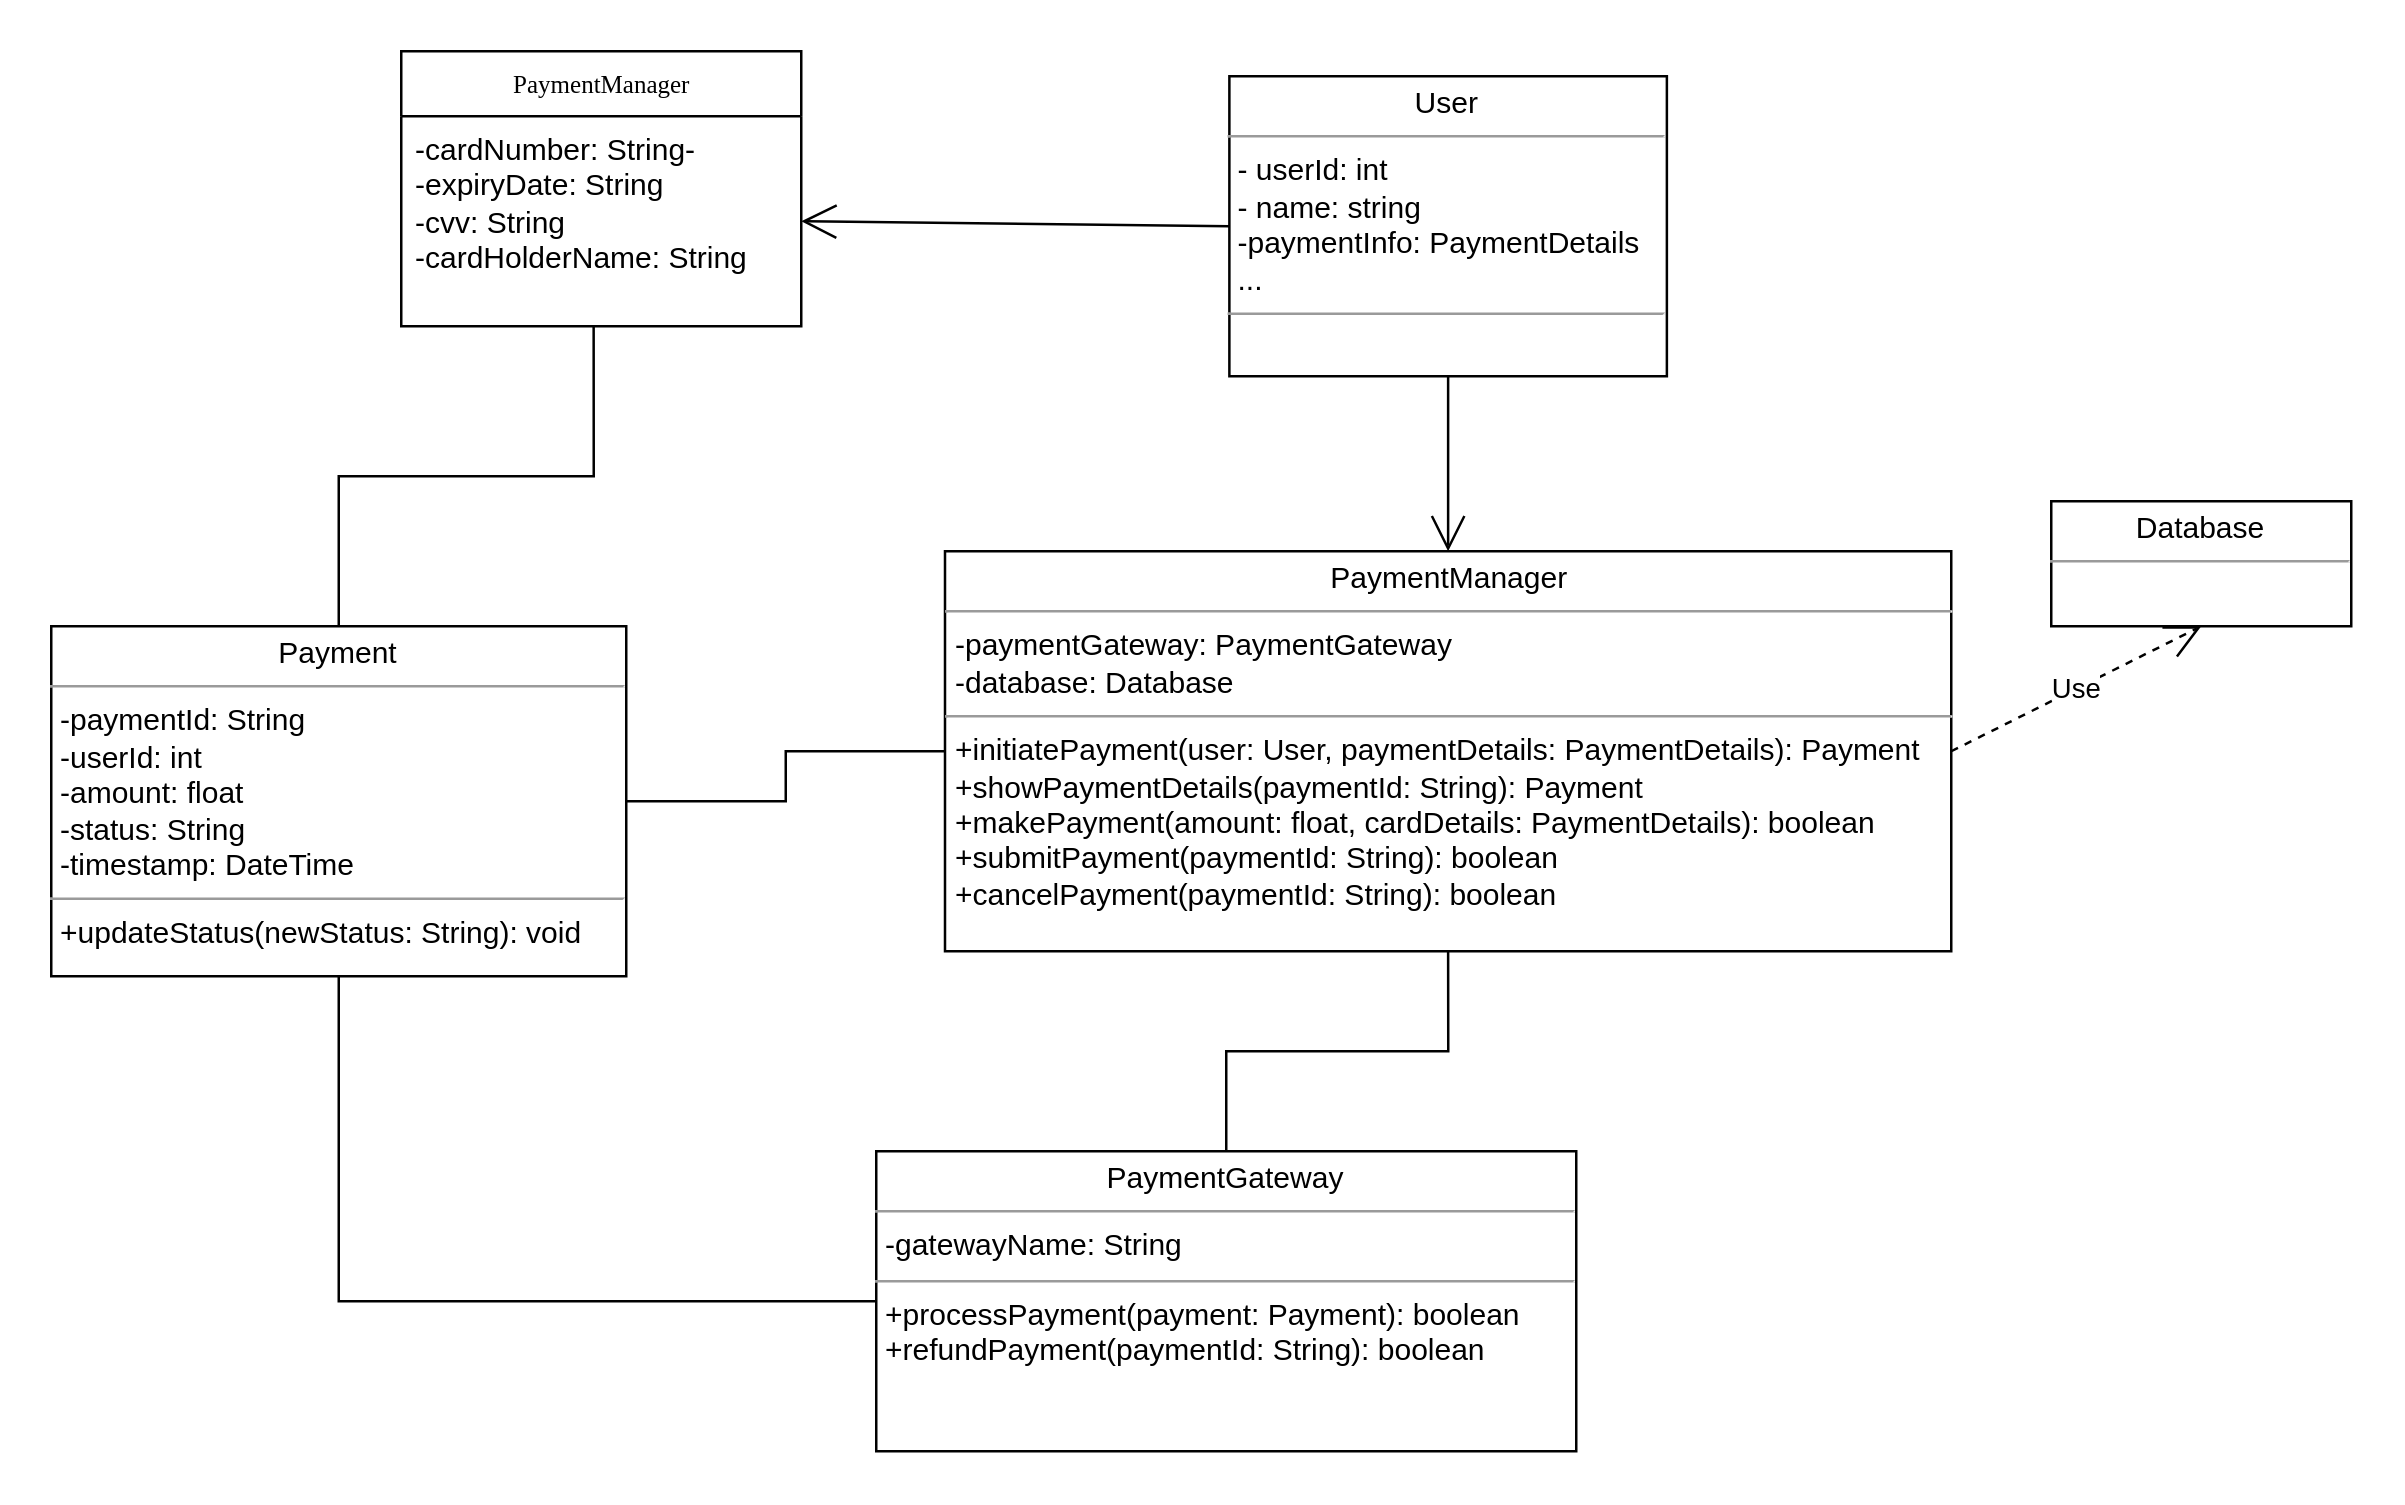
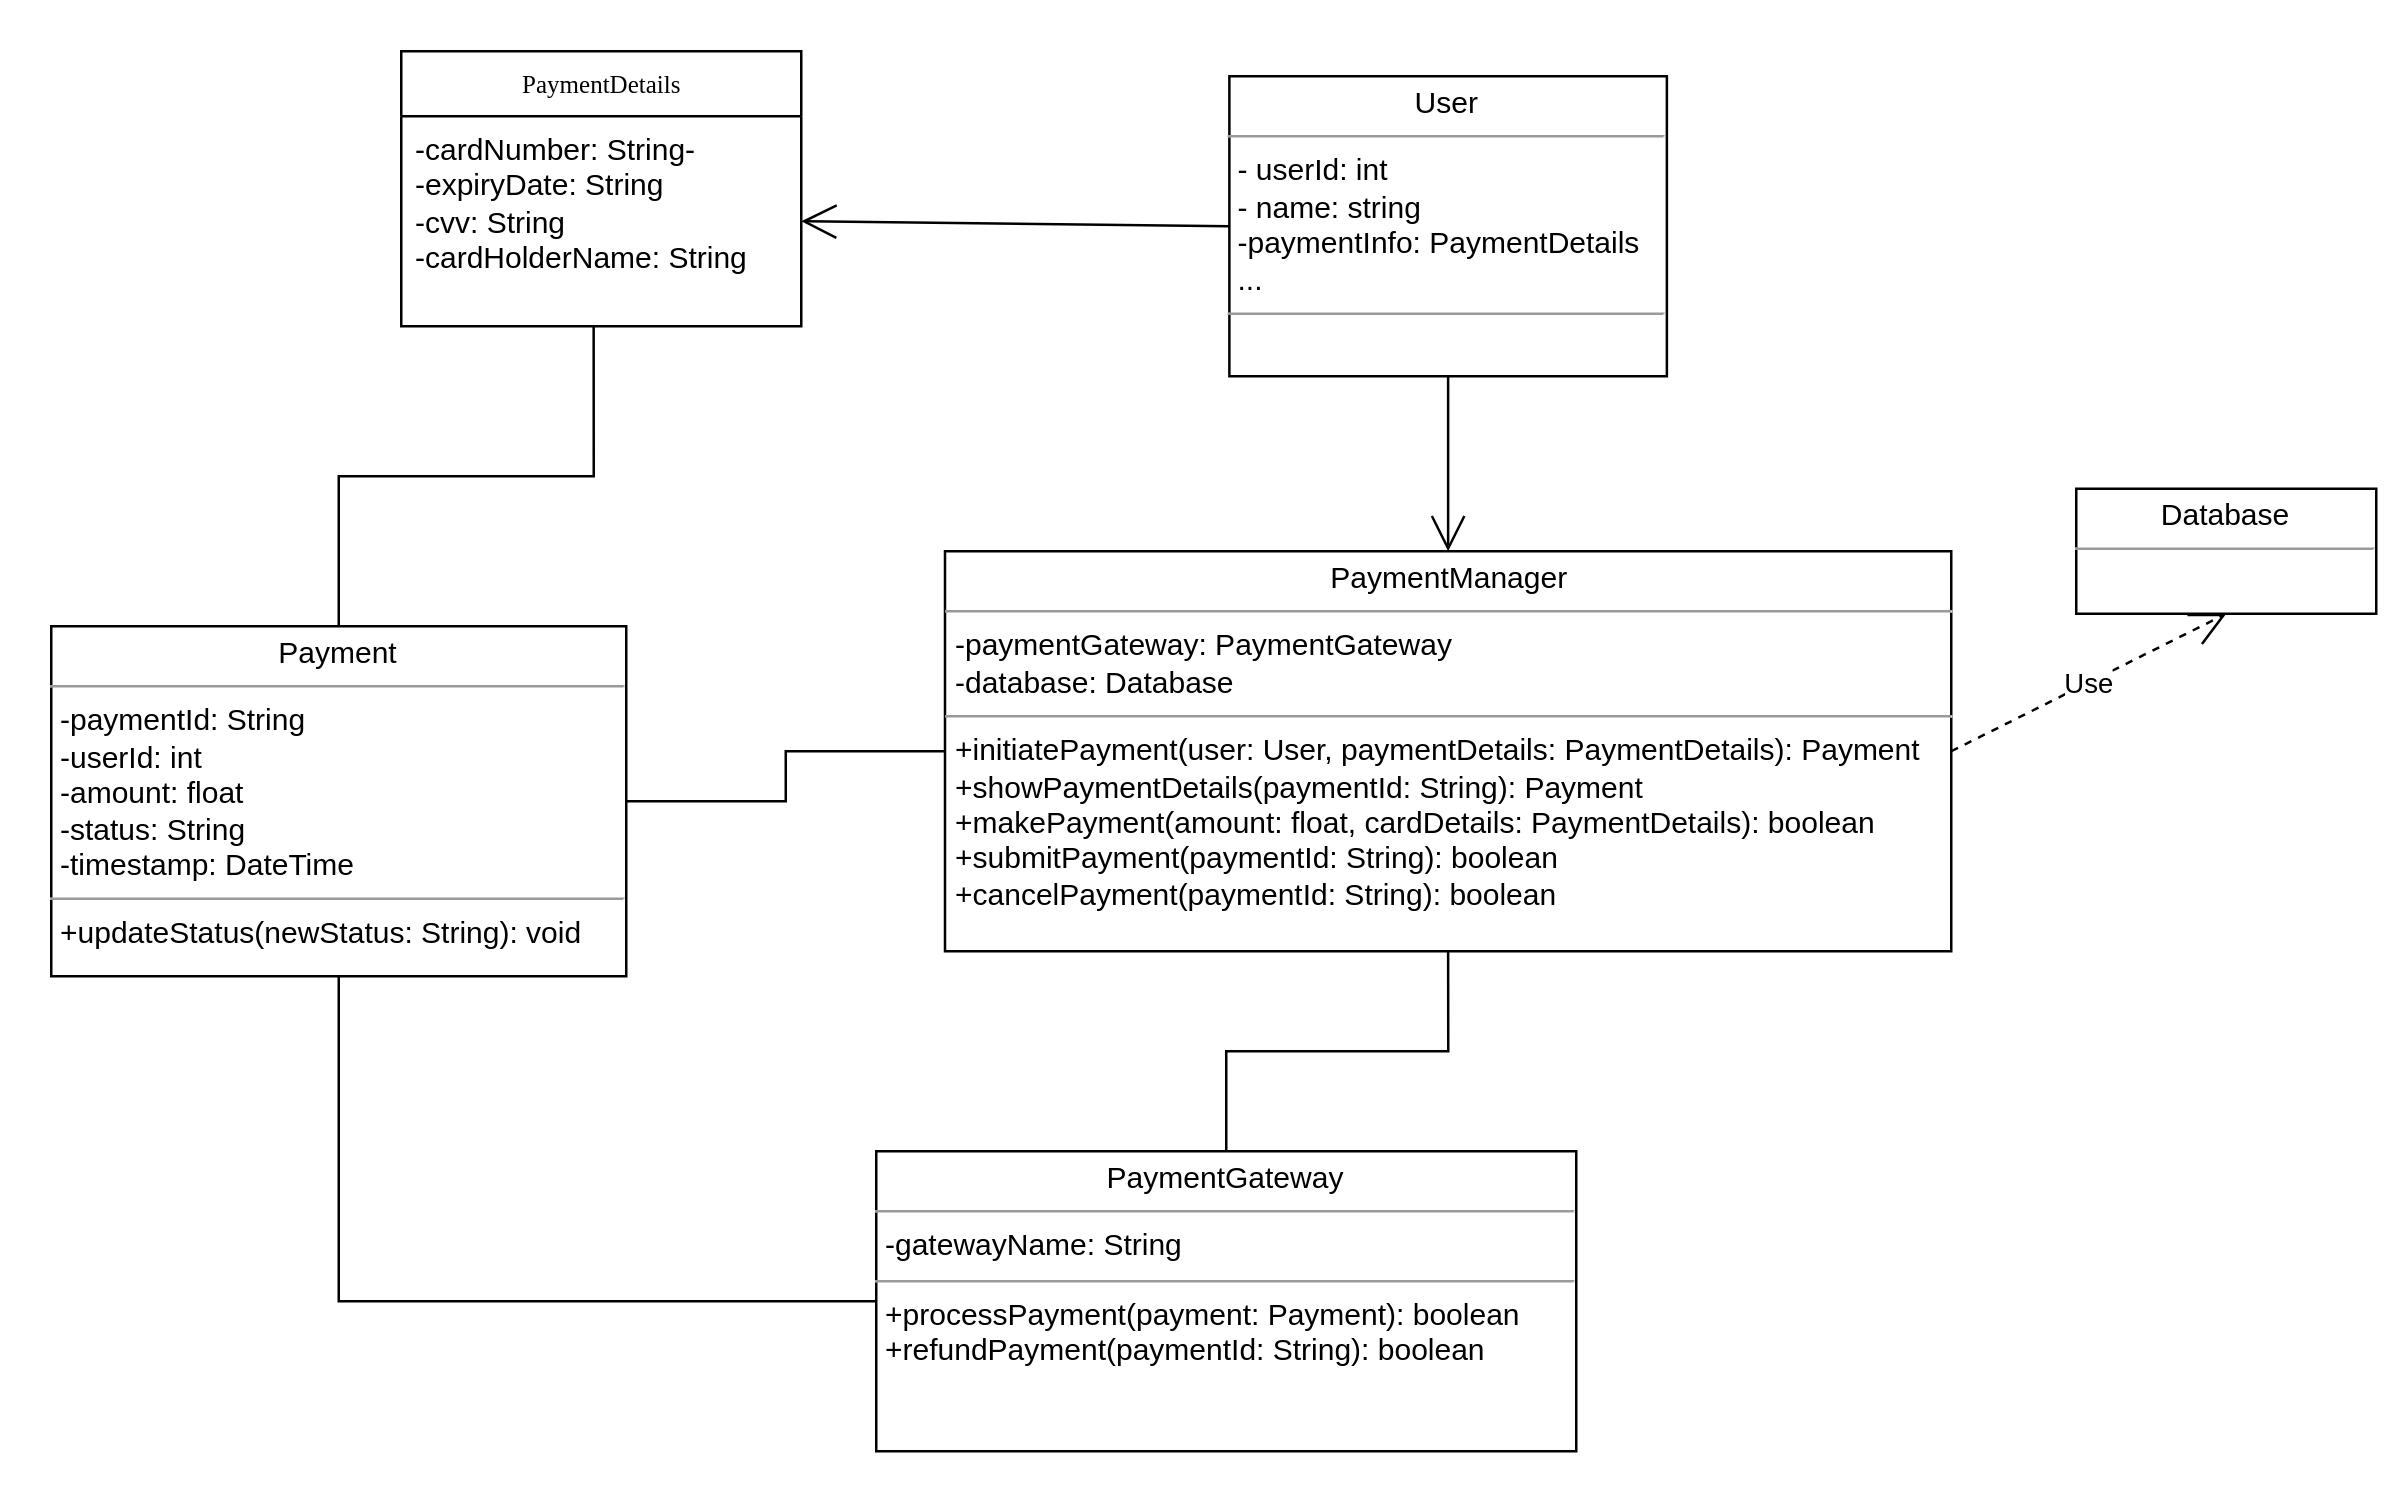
(603, 84) -> (603, 84)
(2201, 564) -> (2226, 551)
